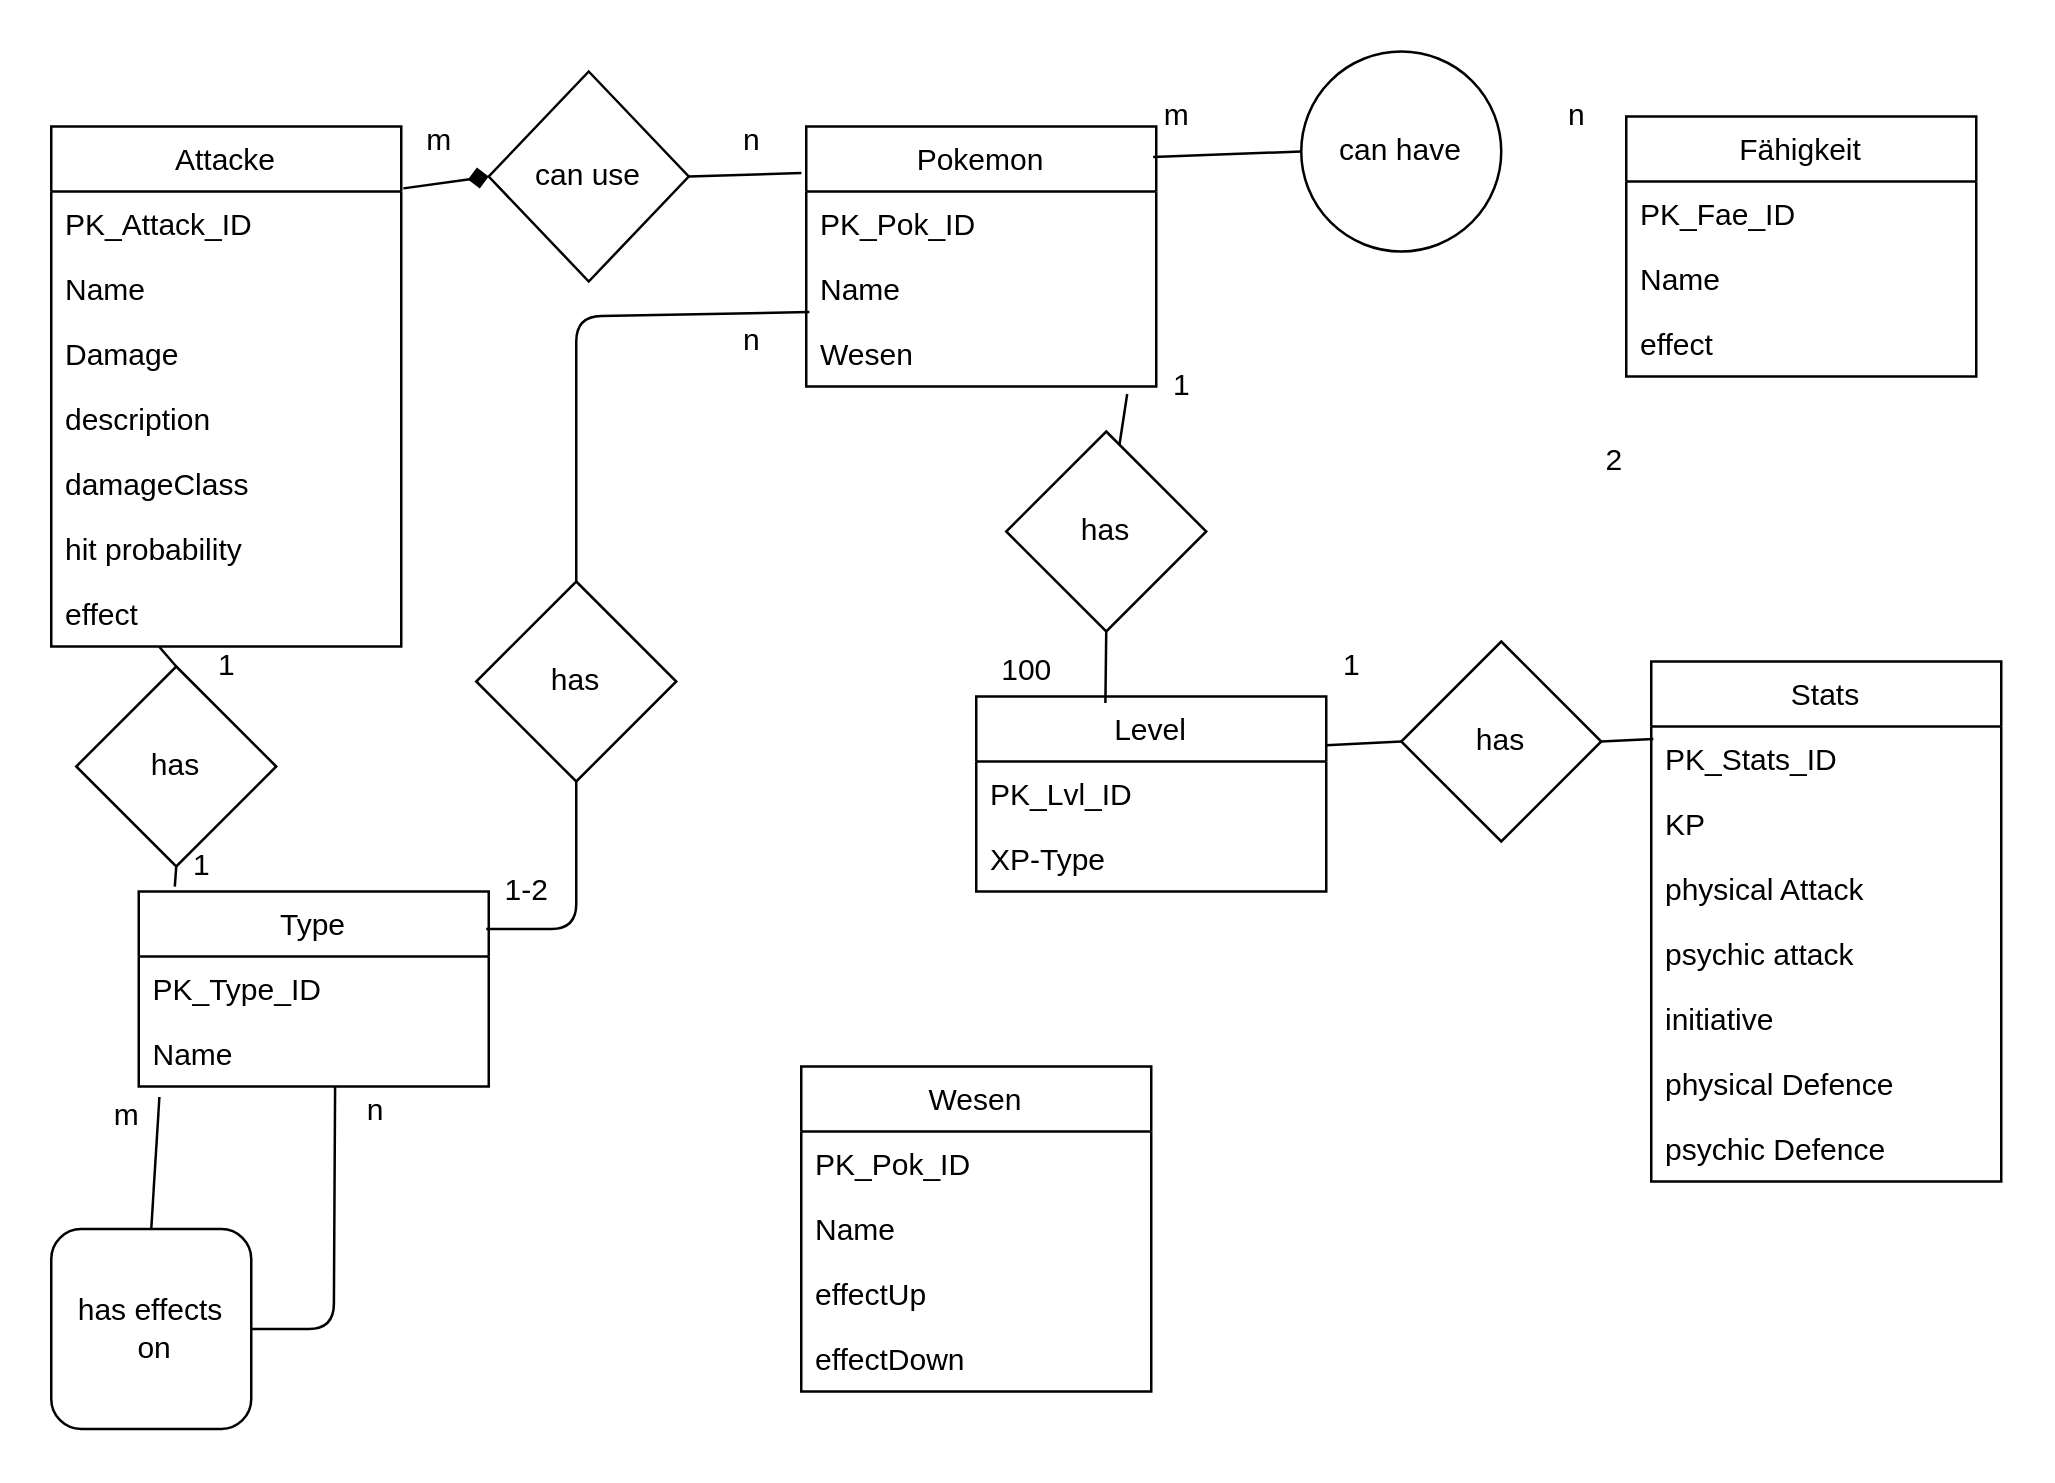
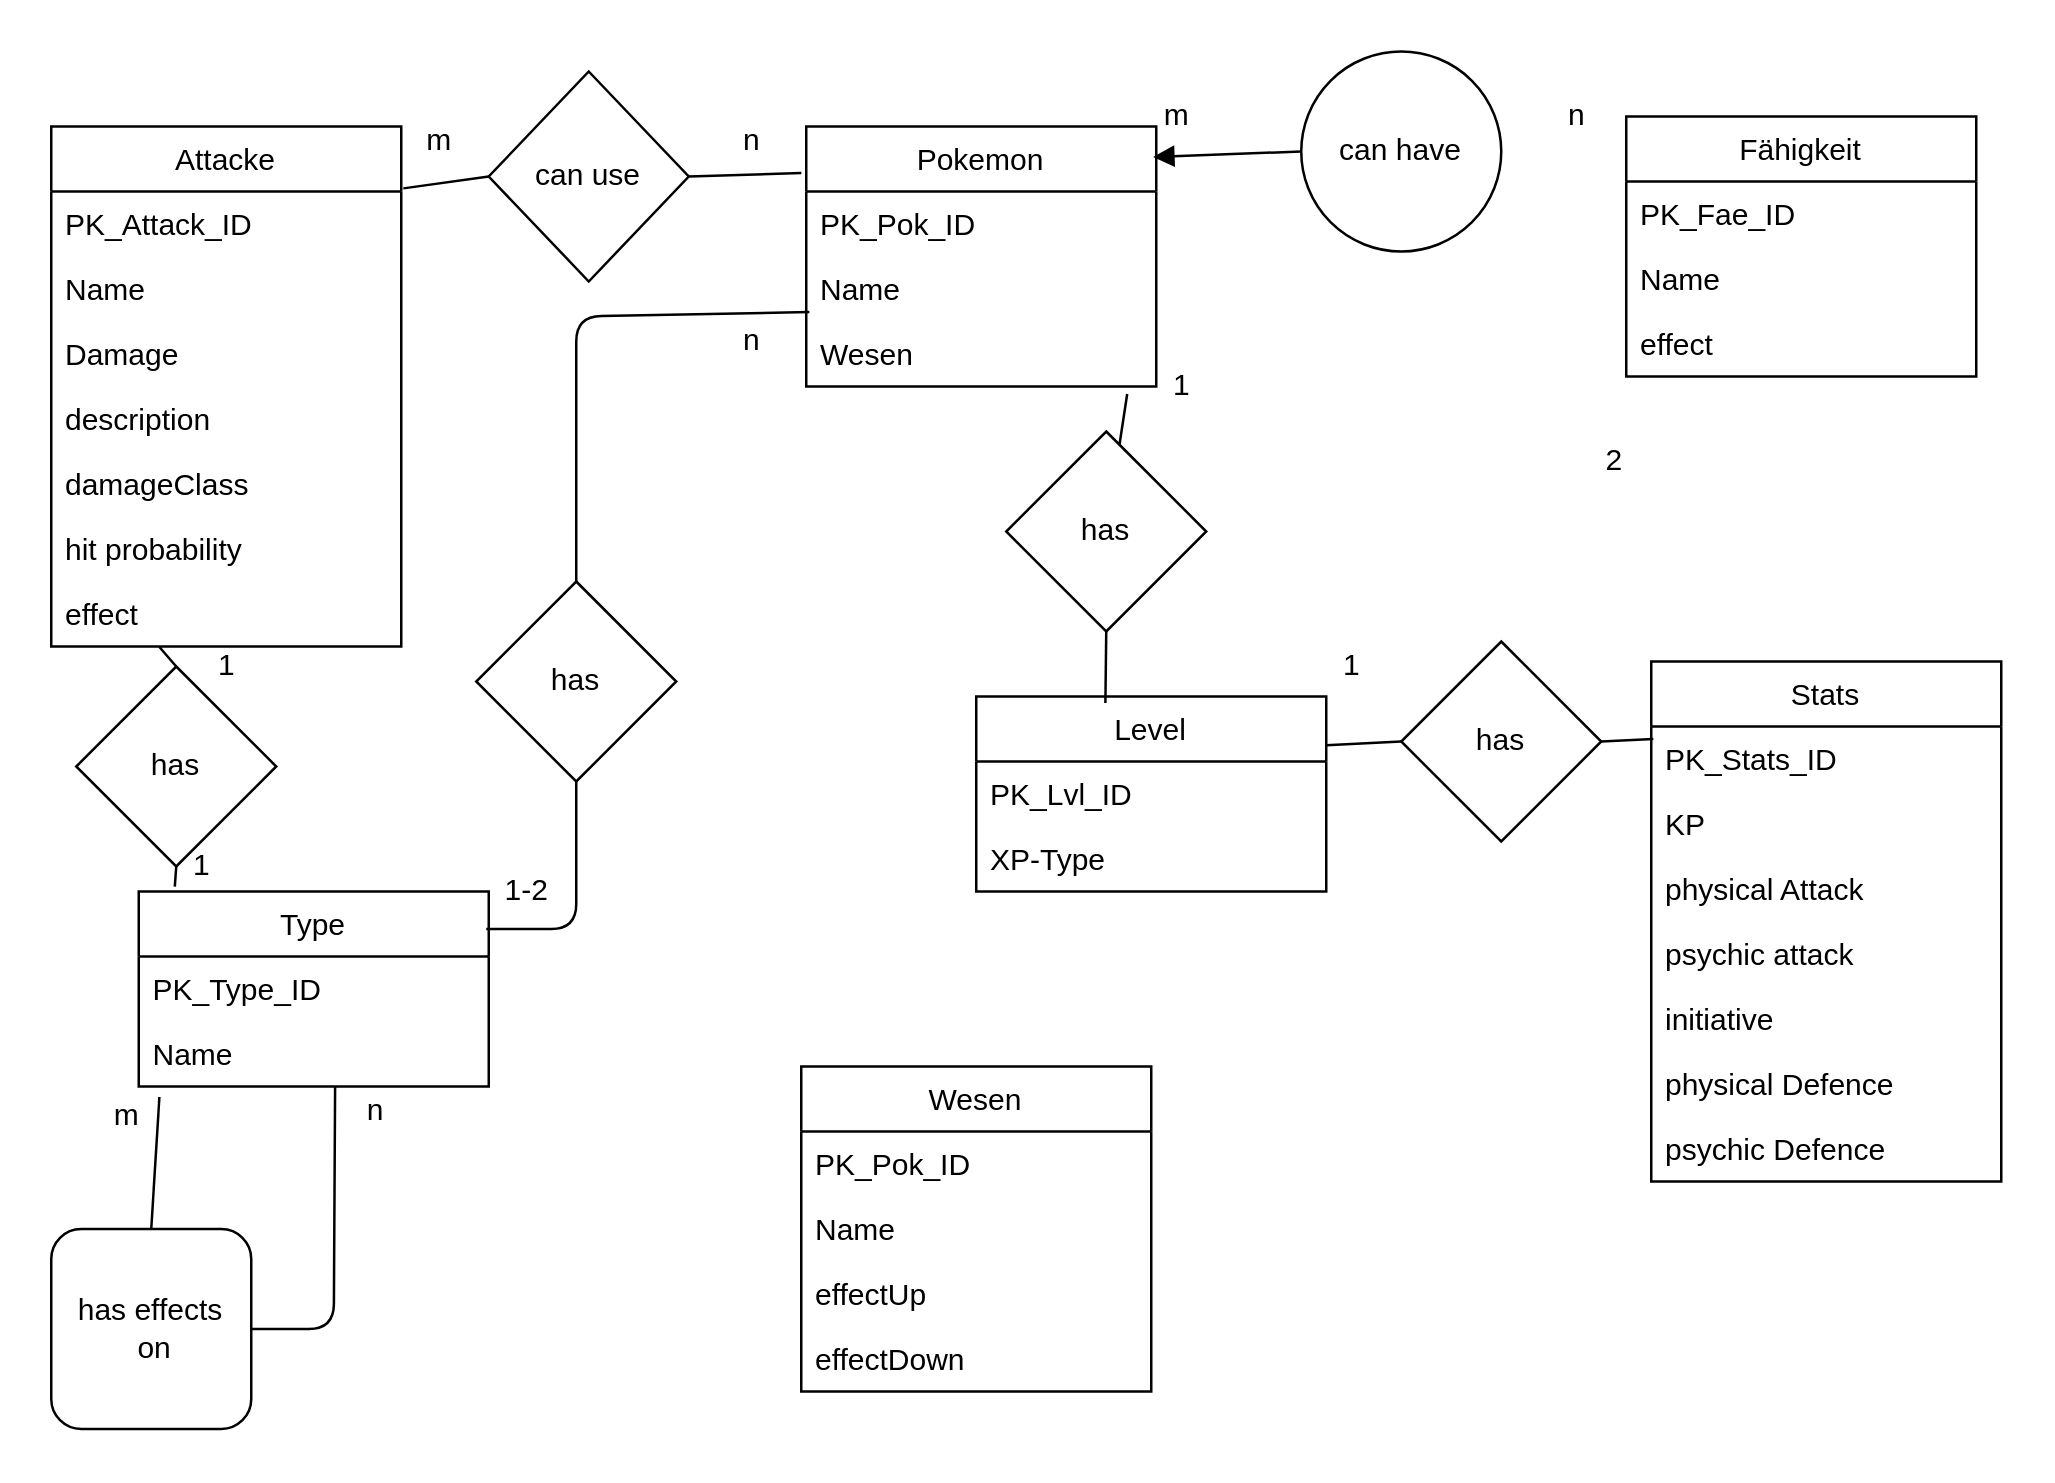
(1165, 156) -> (1175, 156)
(468, 179) -> (477, 178)
(1026, 671) -> none
